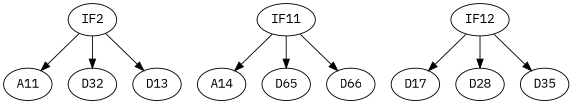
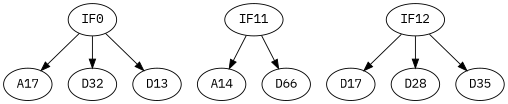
(92, 20) -> (92, 20)
(28, 84) -> (28, 84)
(286, 84) -> none
